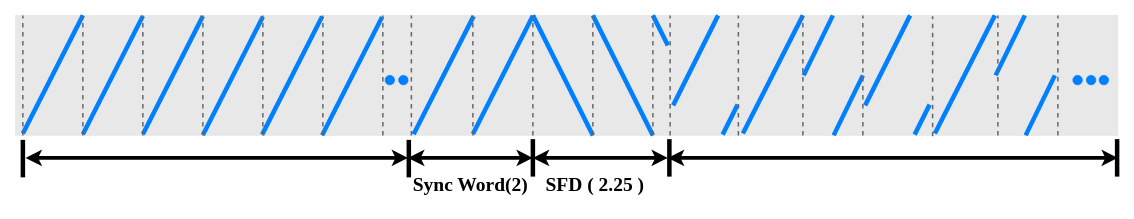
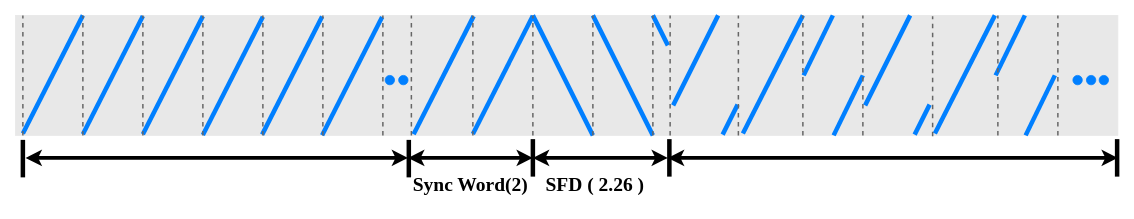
(595, 184) -> (595, 184)
